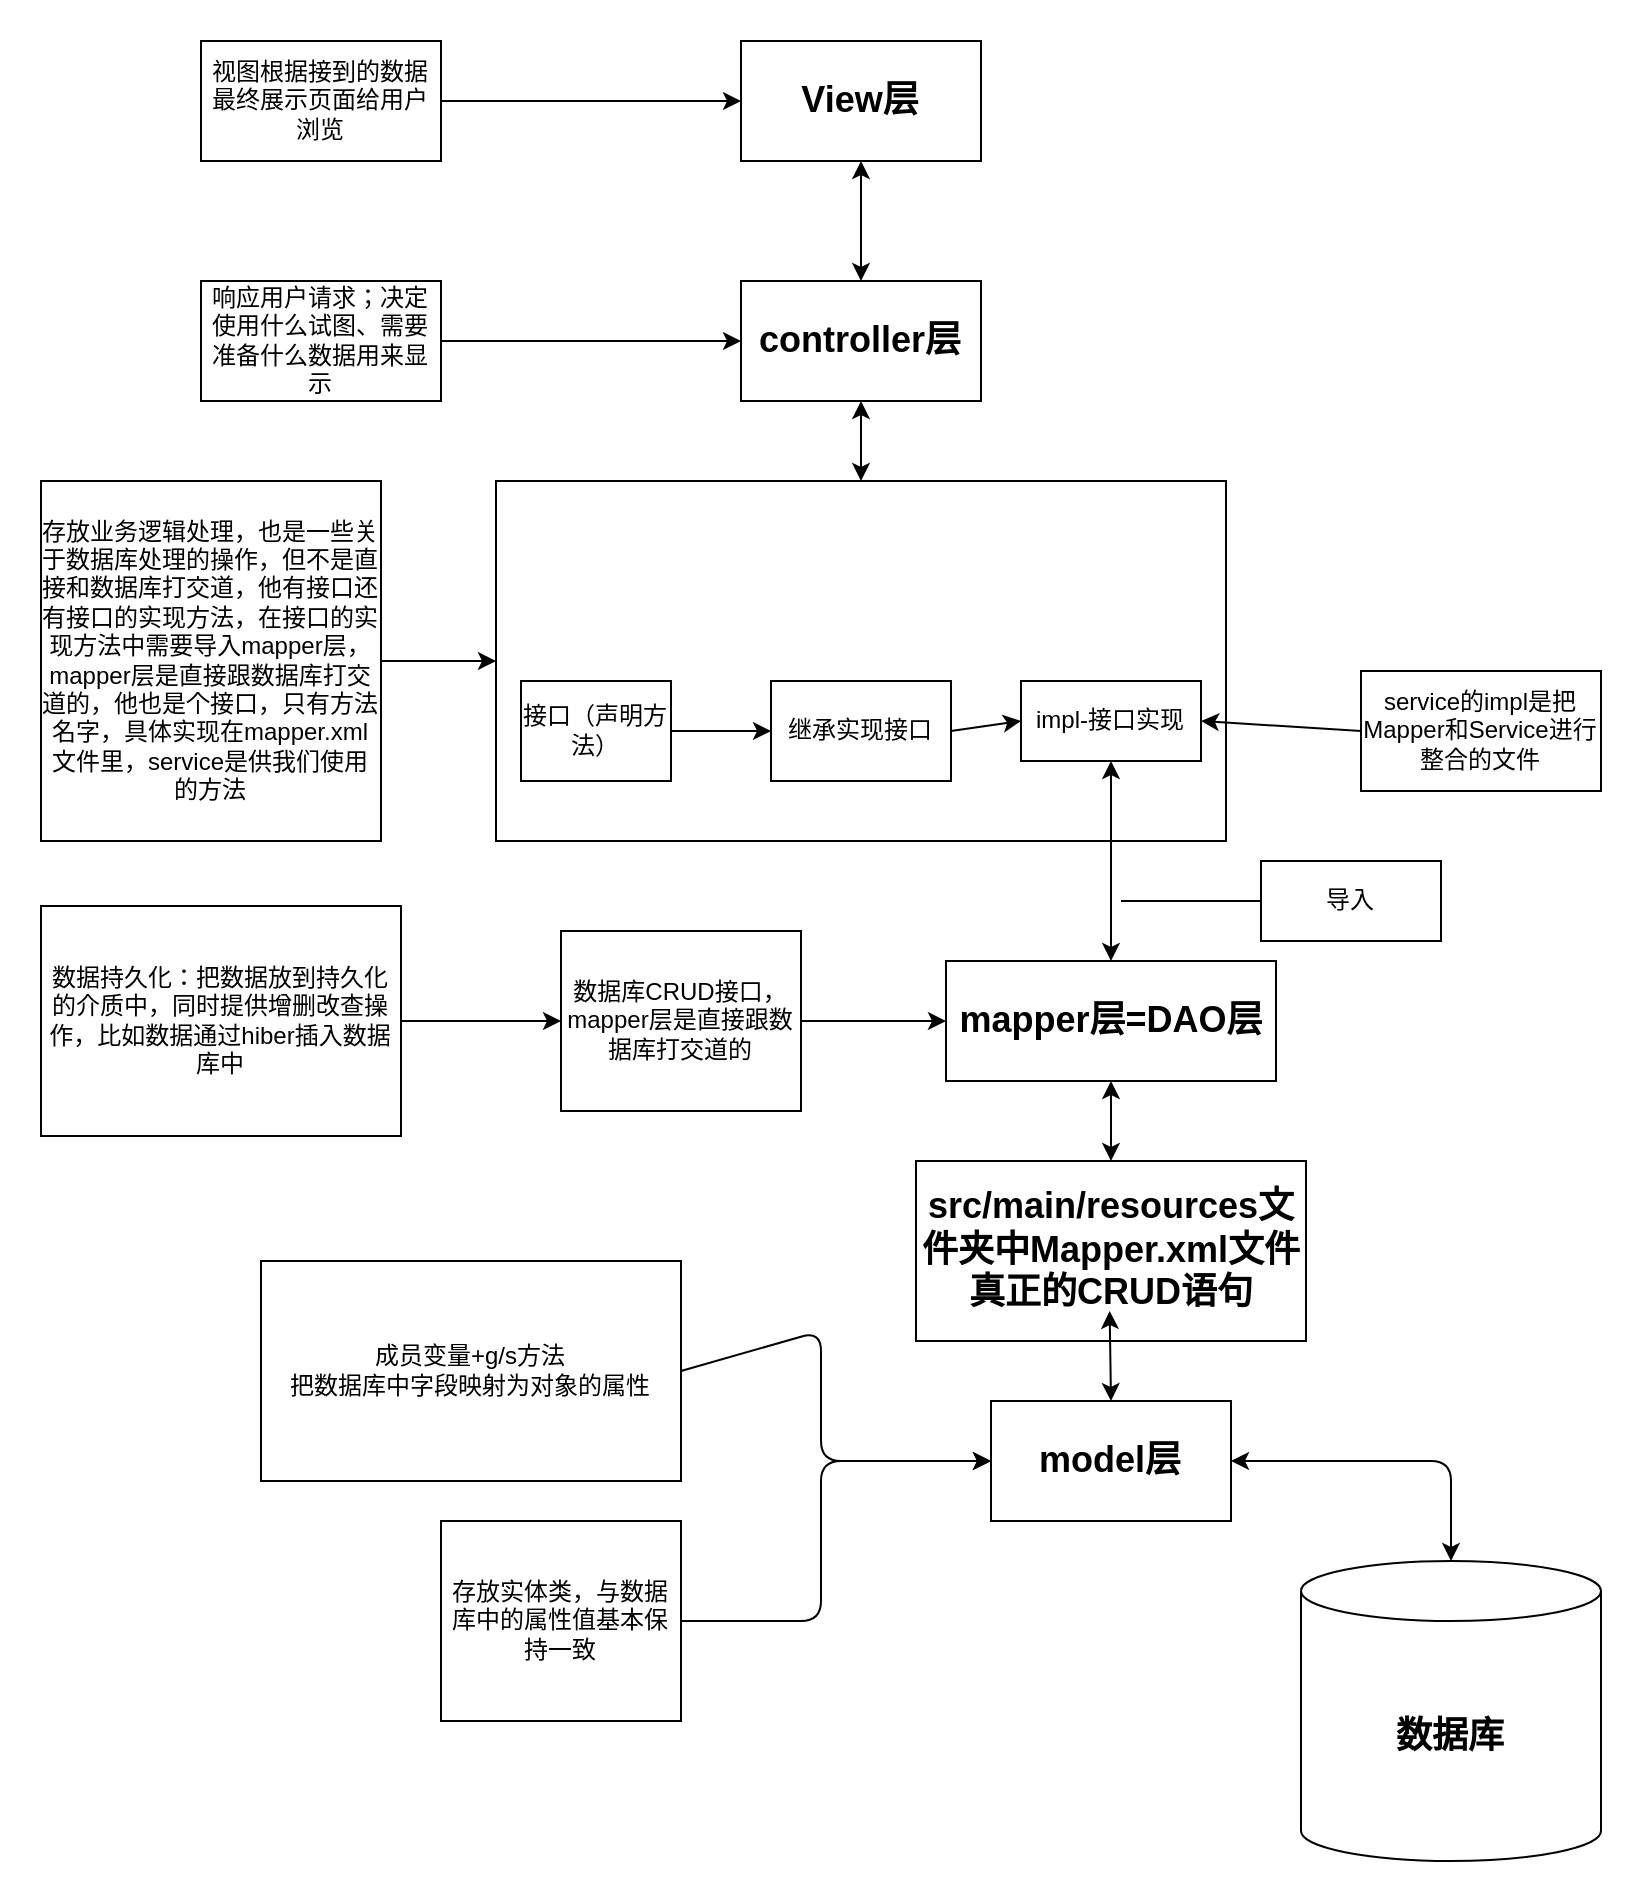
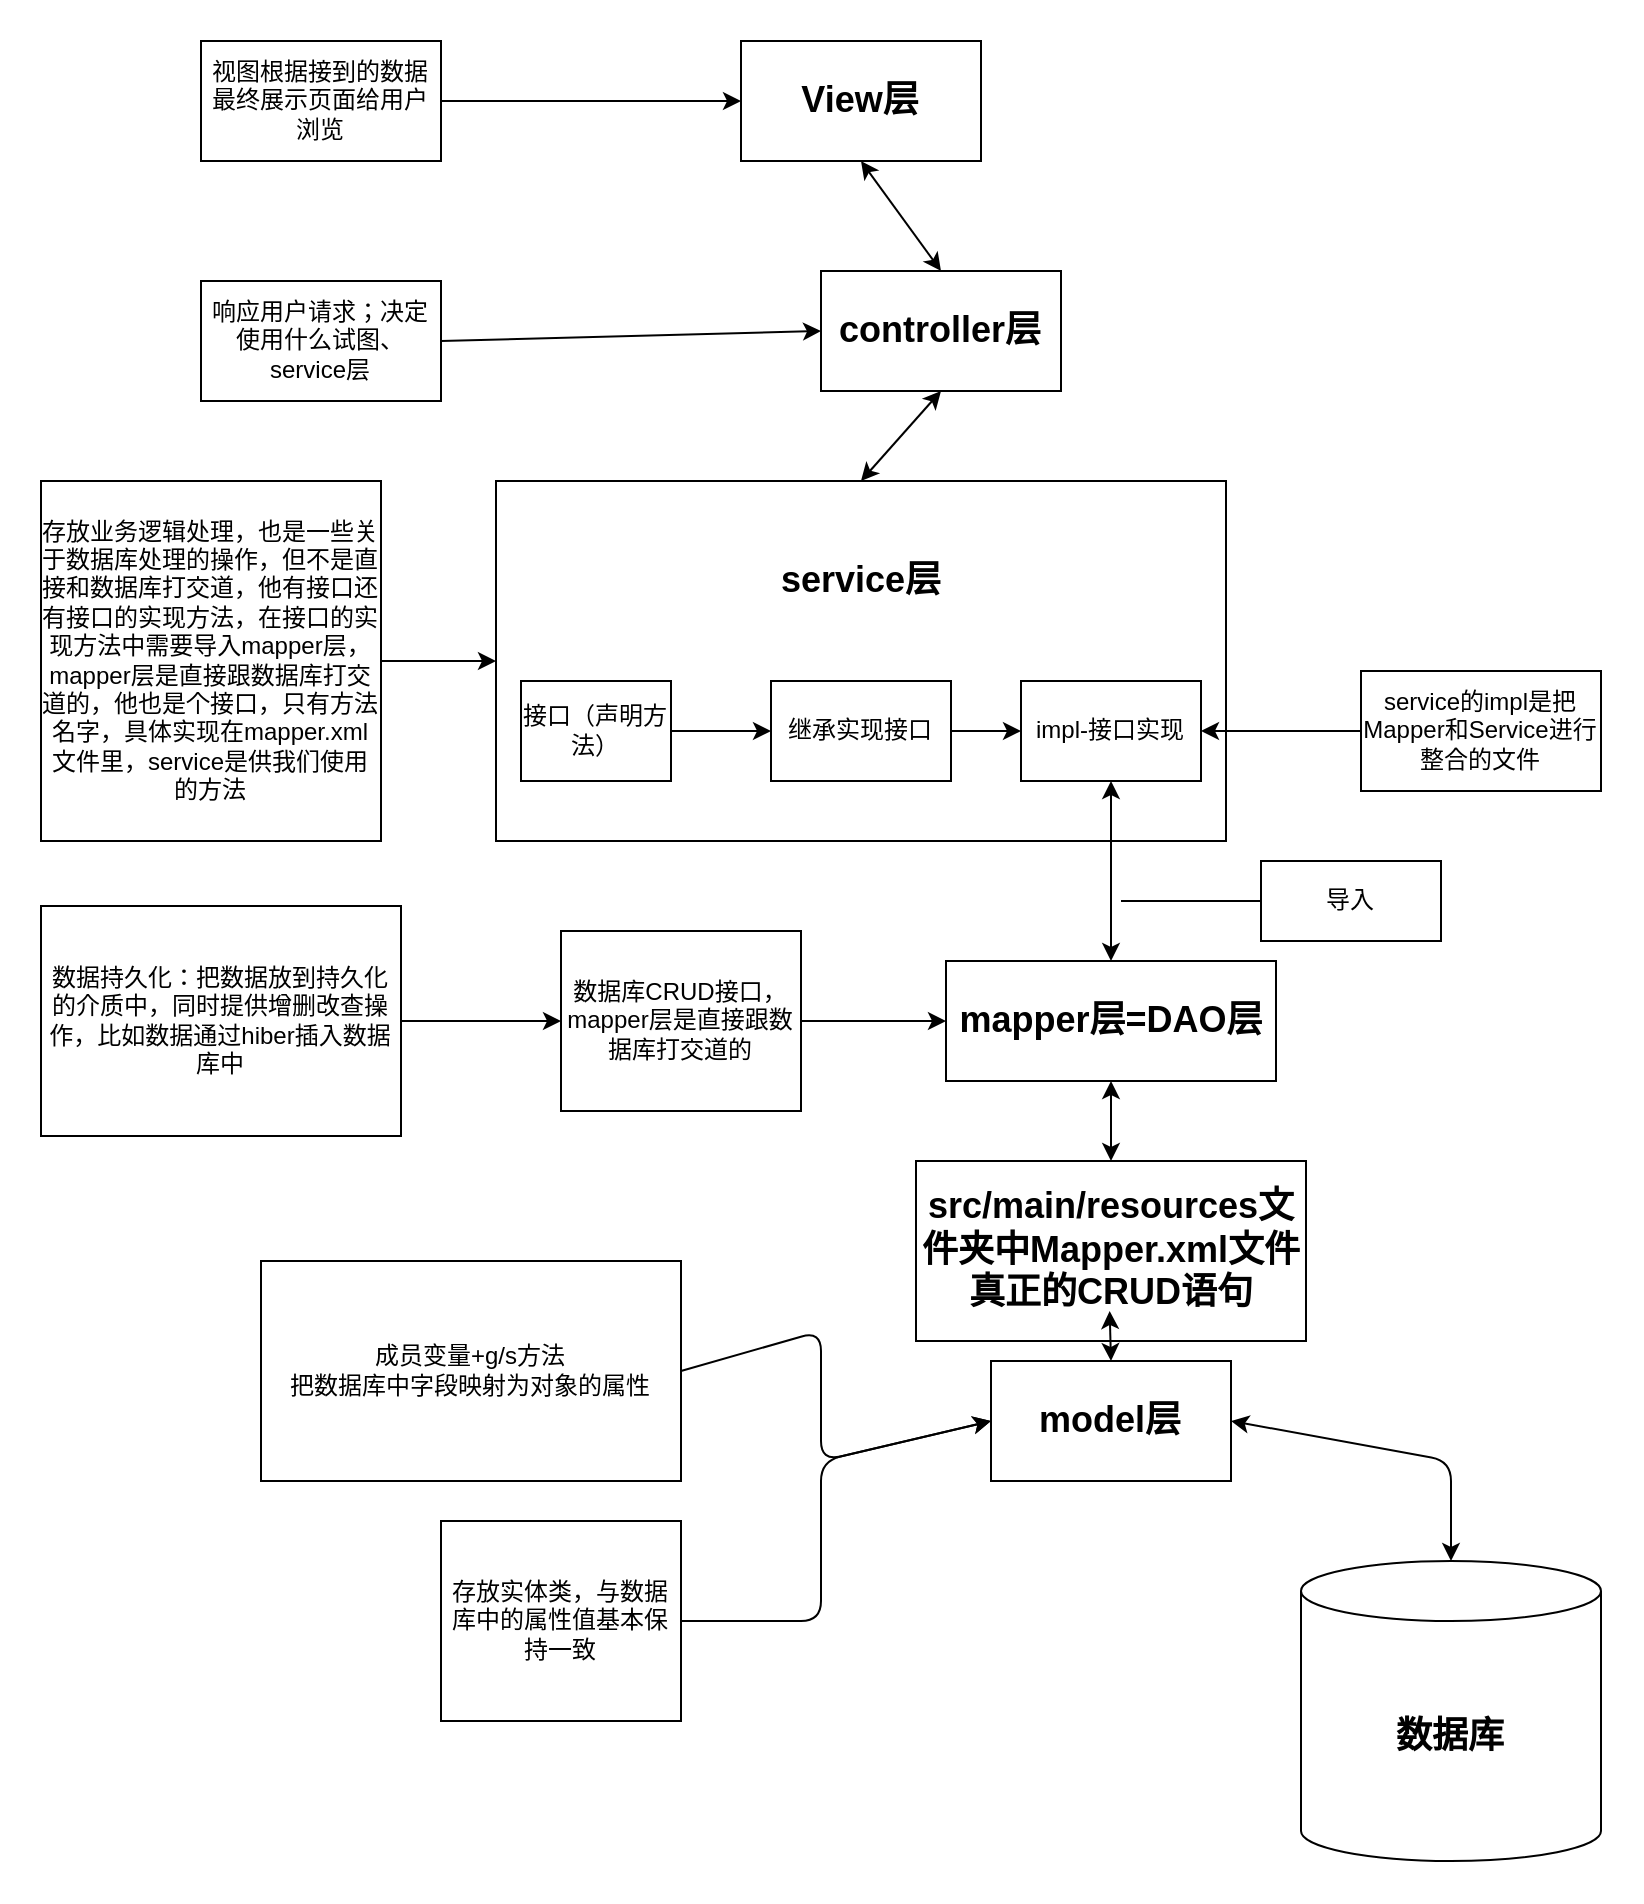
(321, 341) -> (321, 341)
(861, 341) -> (941, 331)
none -> (861, 581)
(1111, 721) -> (1111, 731)
(1111, 1461) -> (1111, 1421)
